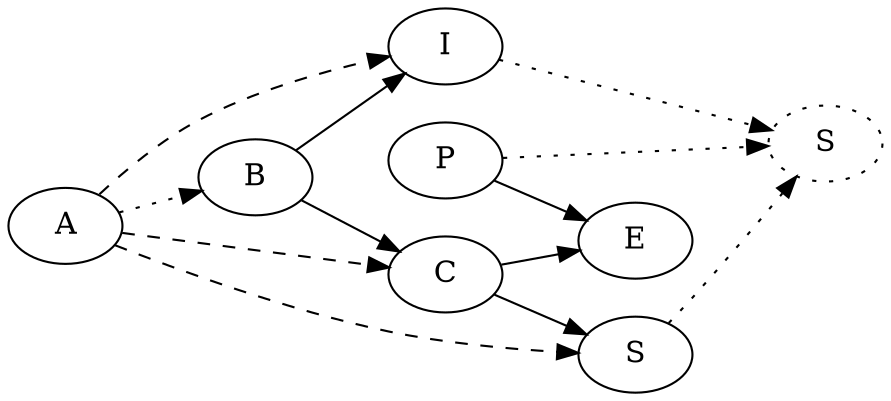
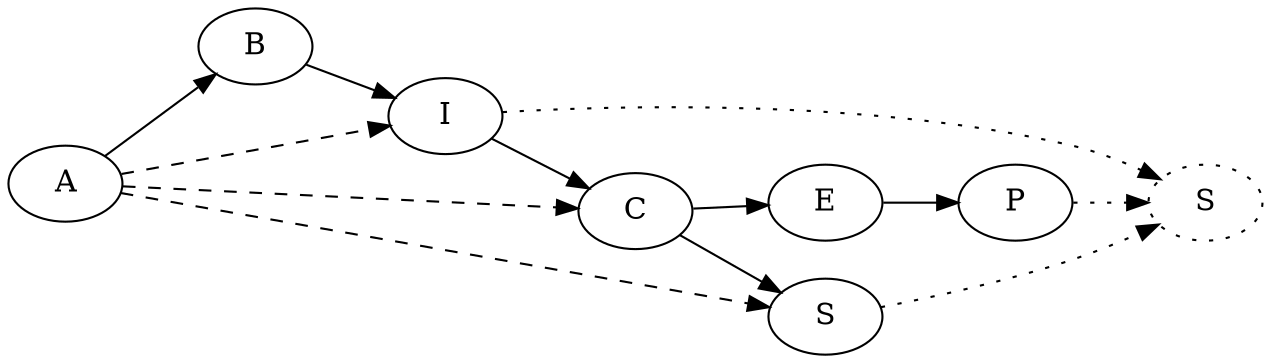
(531, 196) -> (910, 203)
(150, 204) -> (152, 122)
(341, 221) -> (531, 159)
